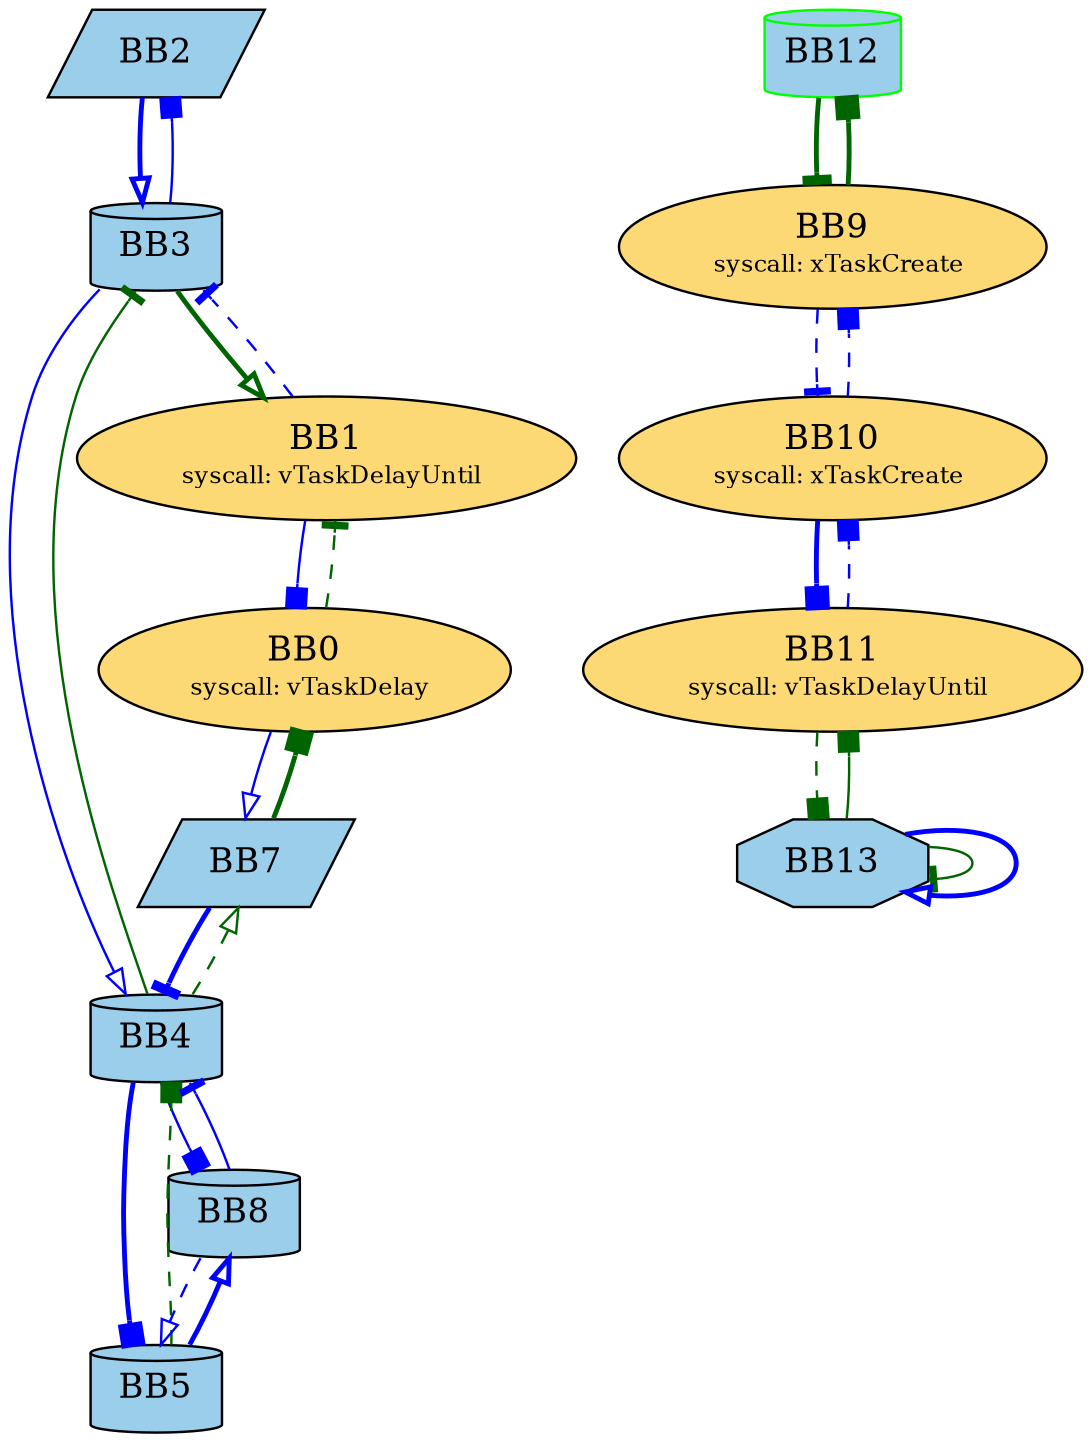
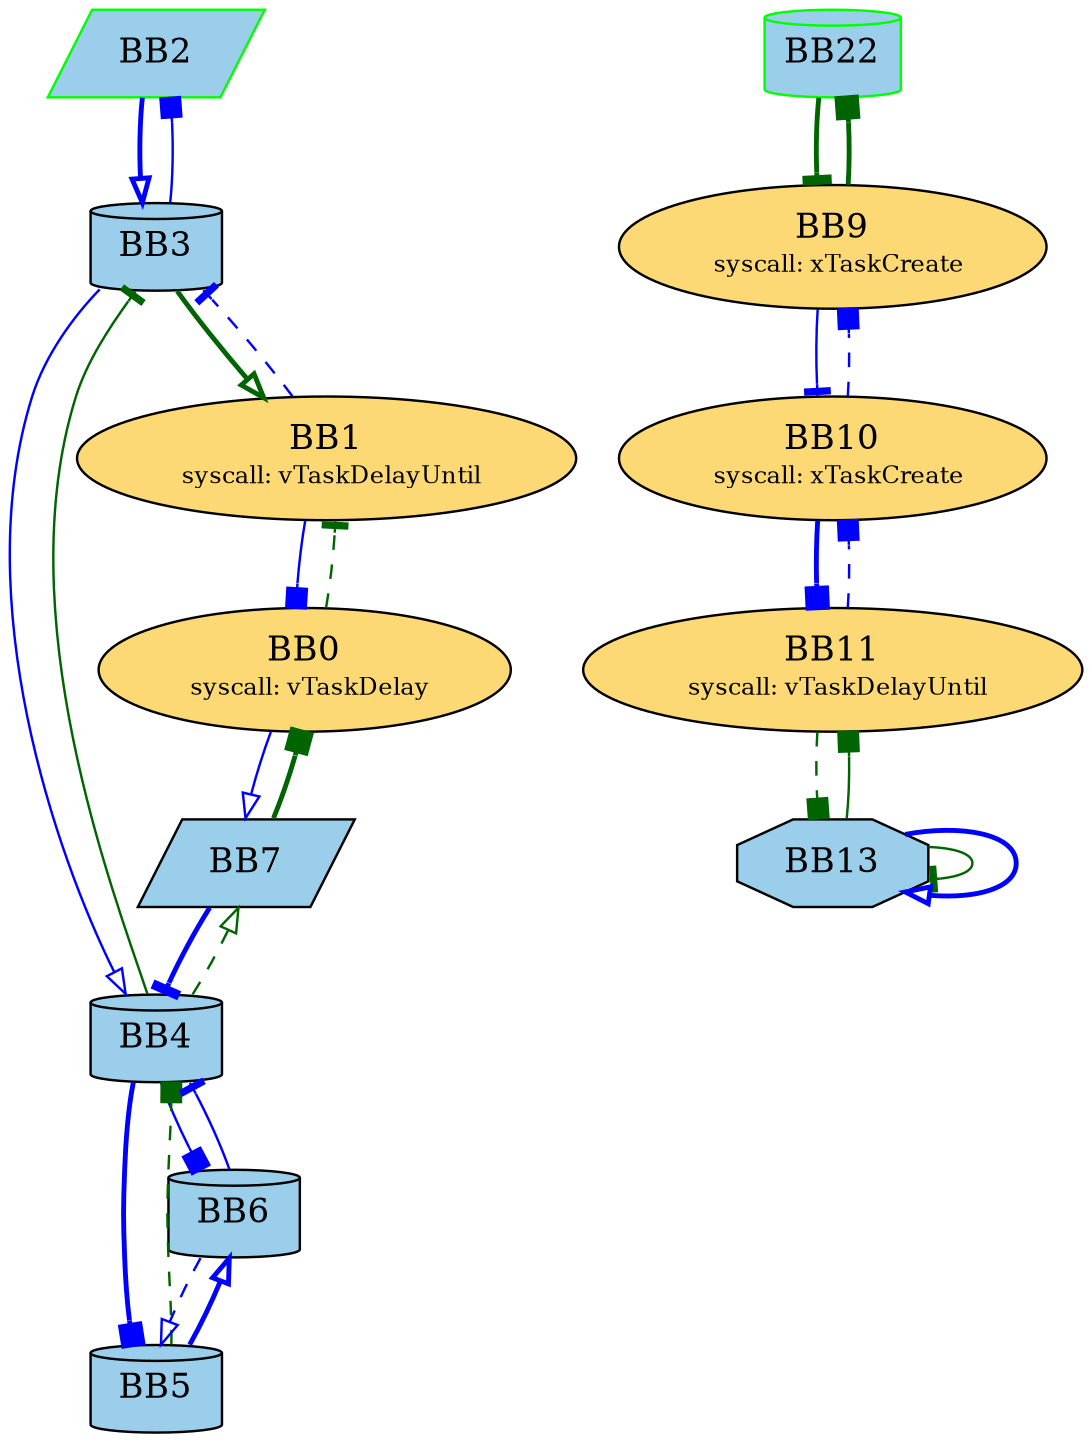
(156, 54) -> (156, 54)
(833, 54) -> (833, 54)
(816, 346) -> (816, 346)
(234, 1214) -> (234, 1214)
